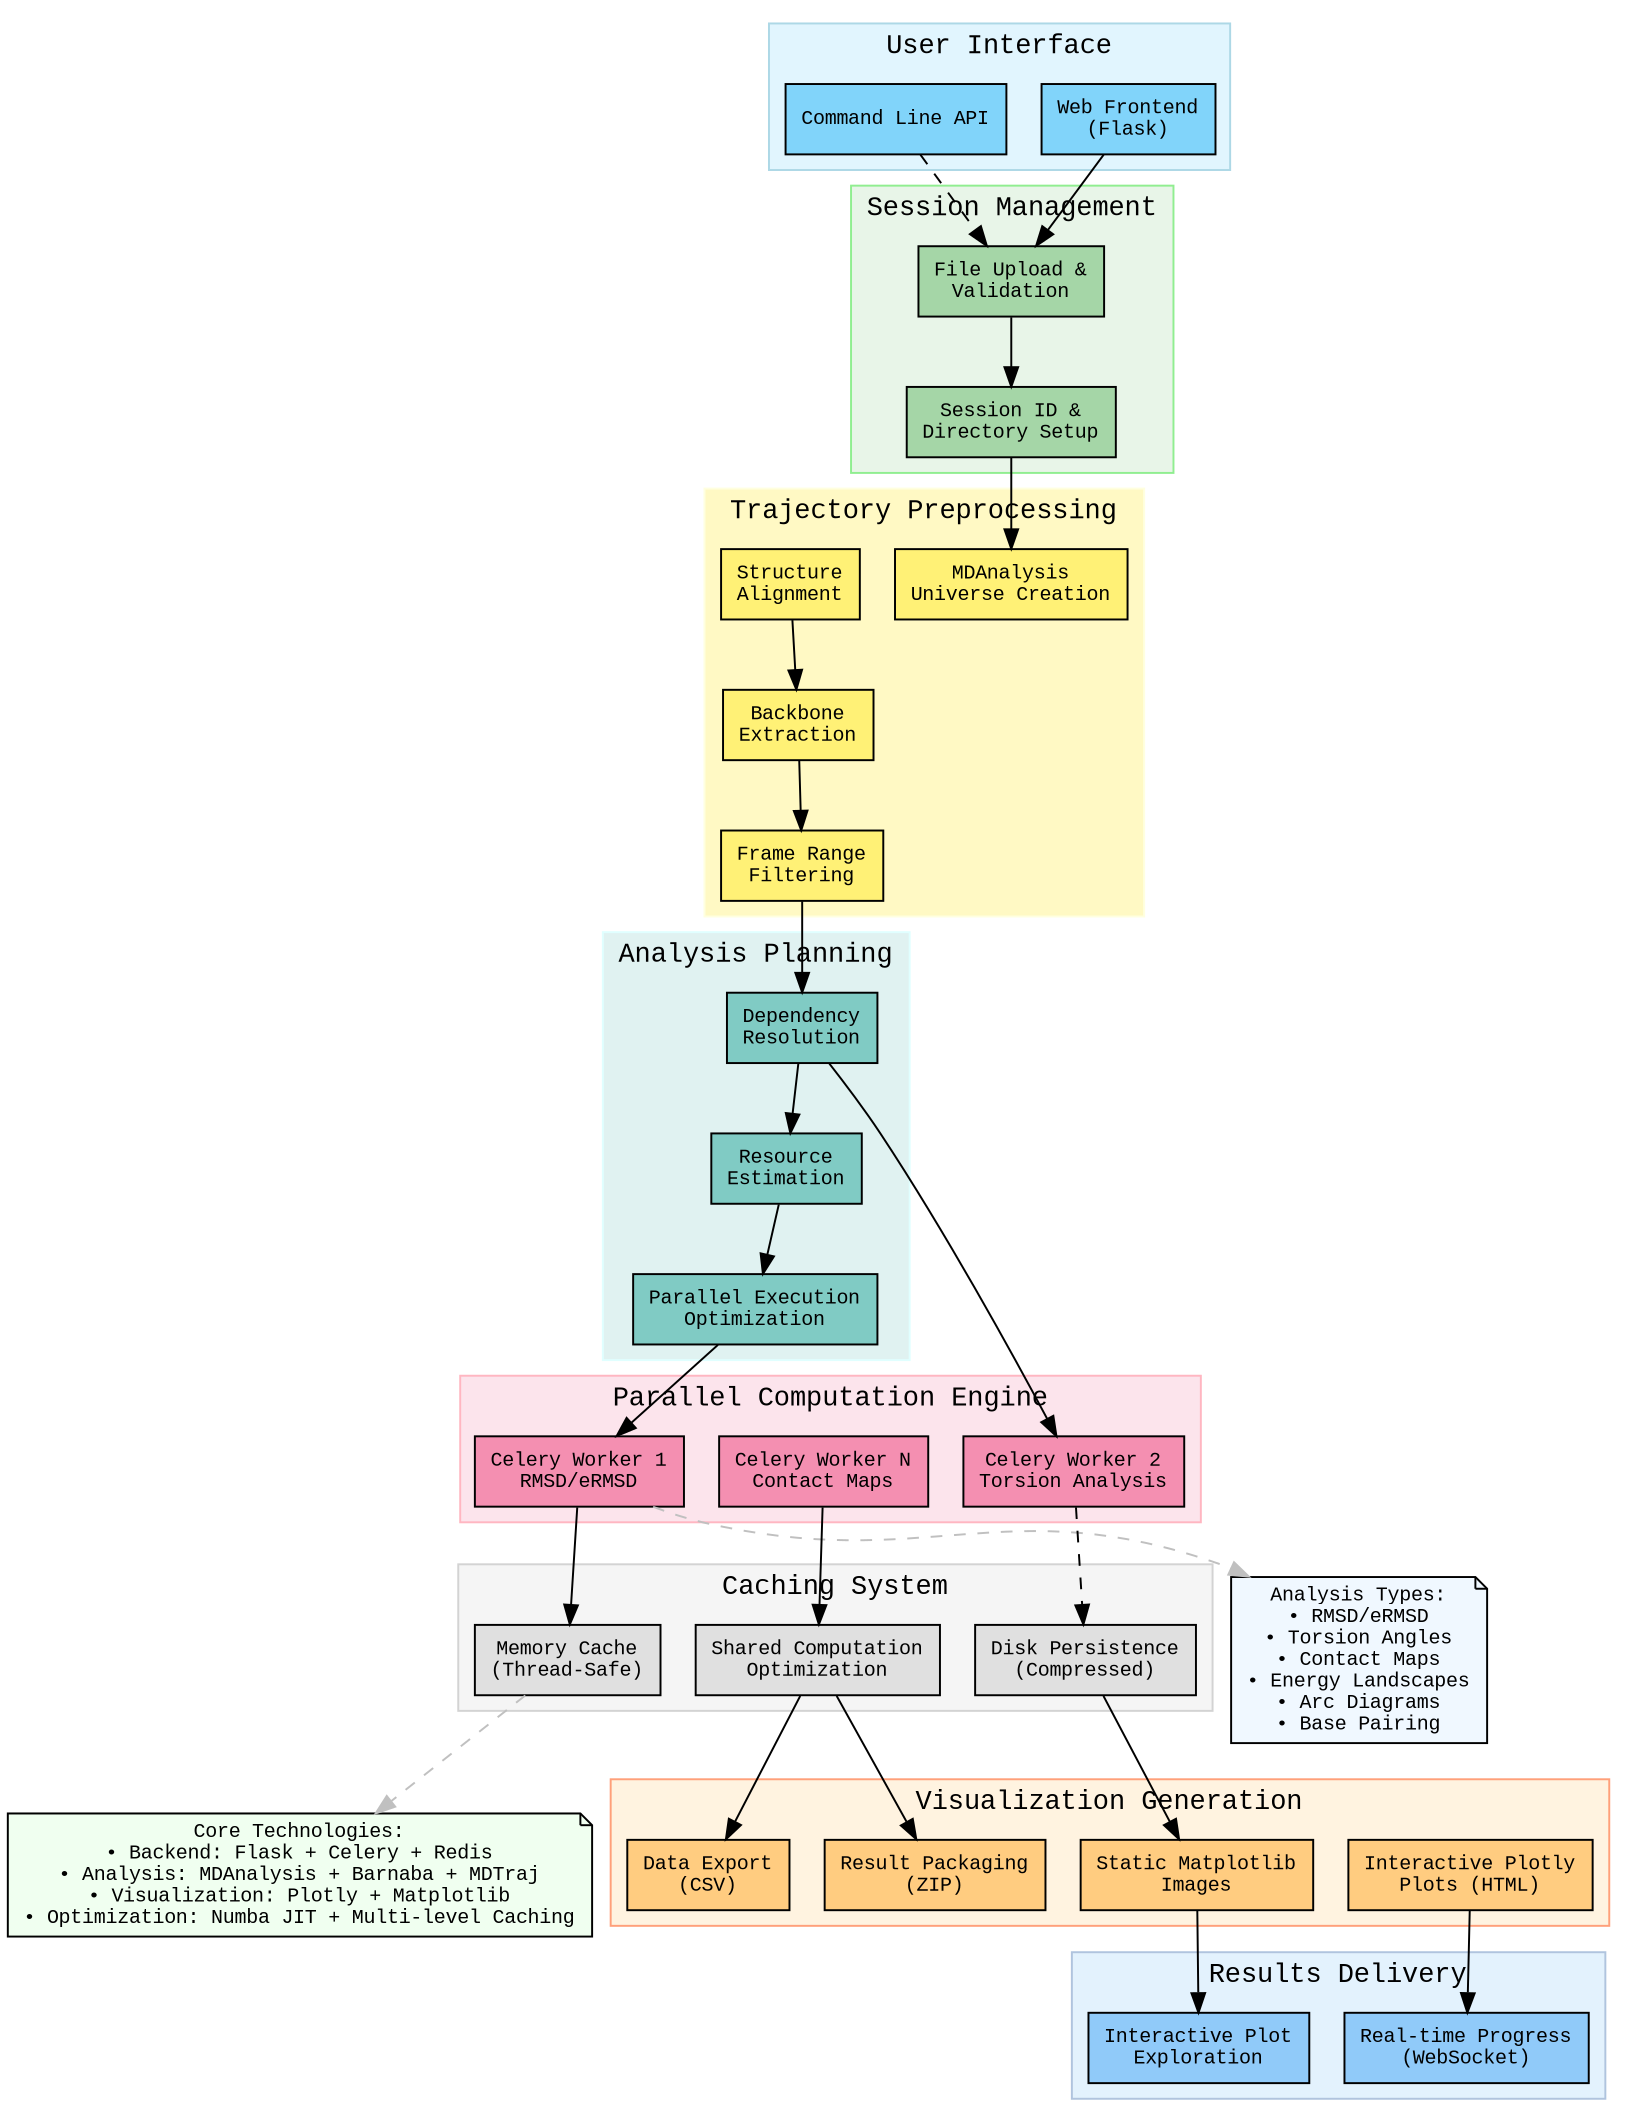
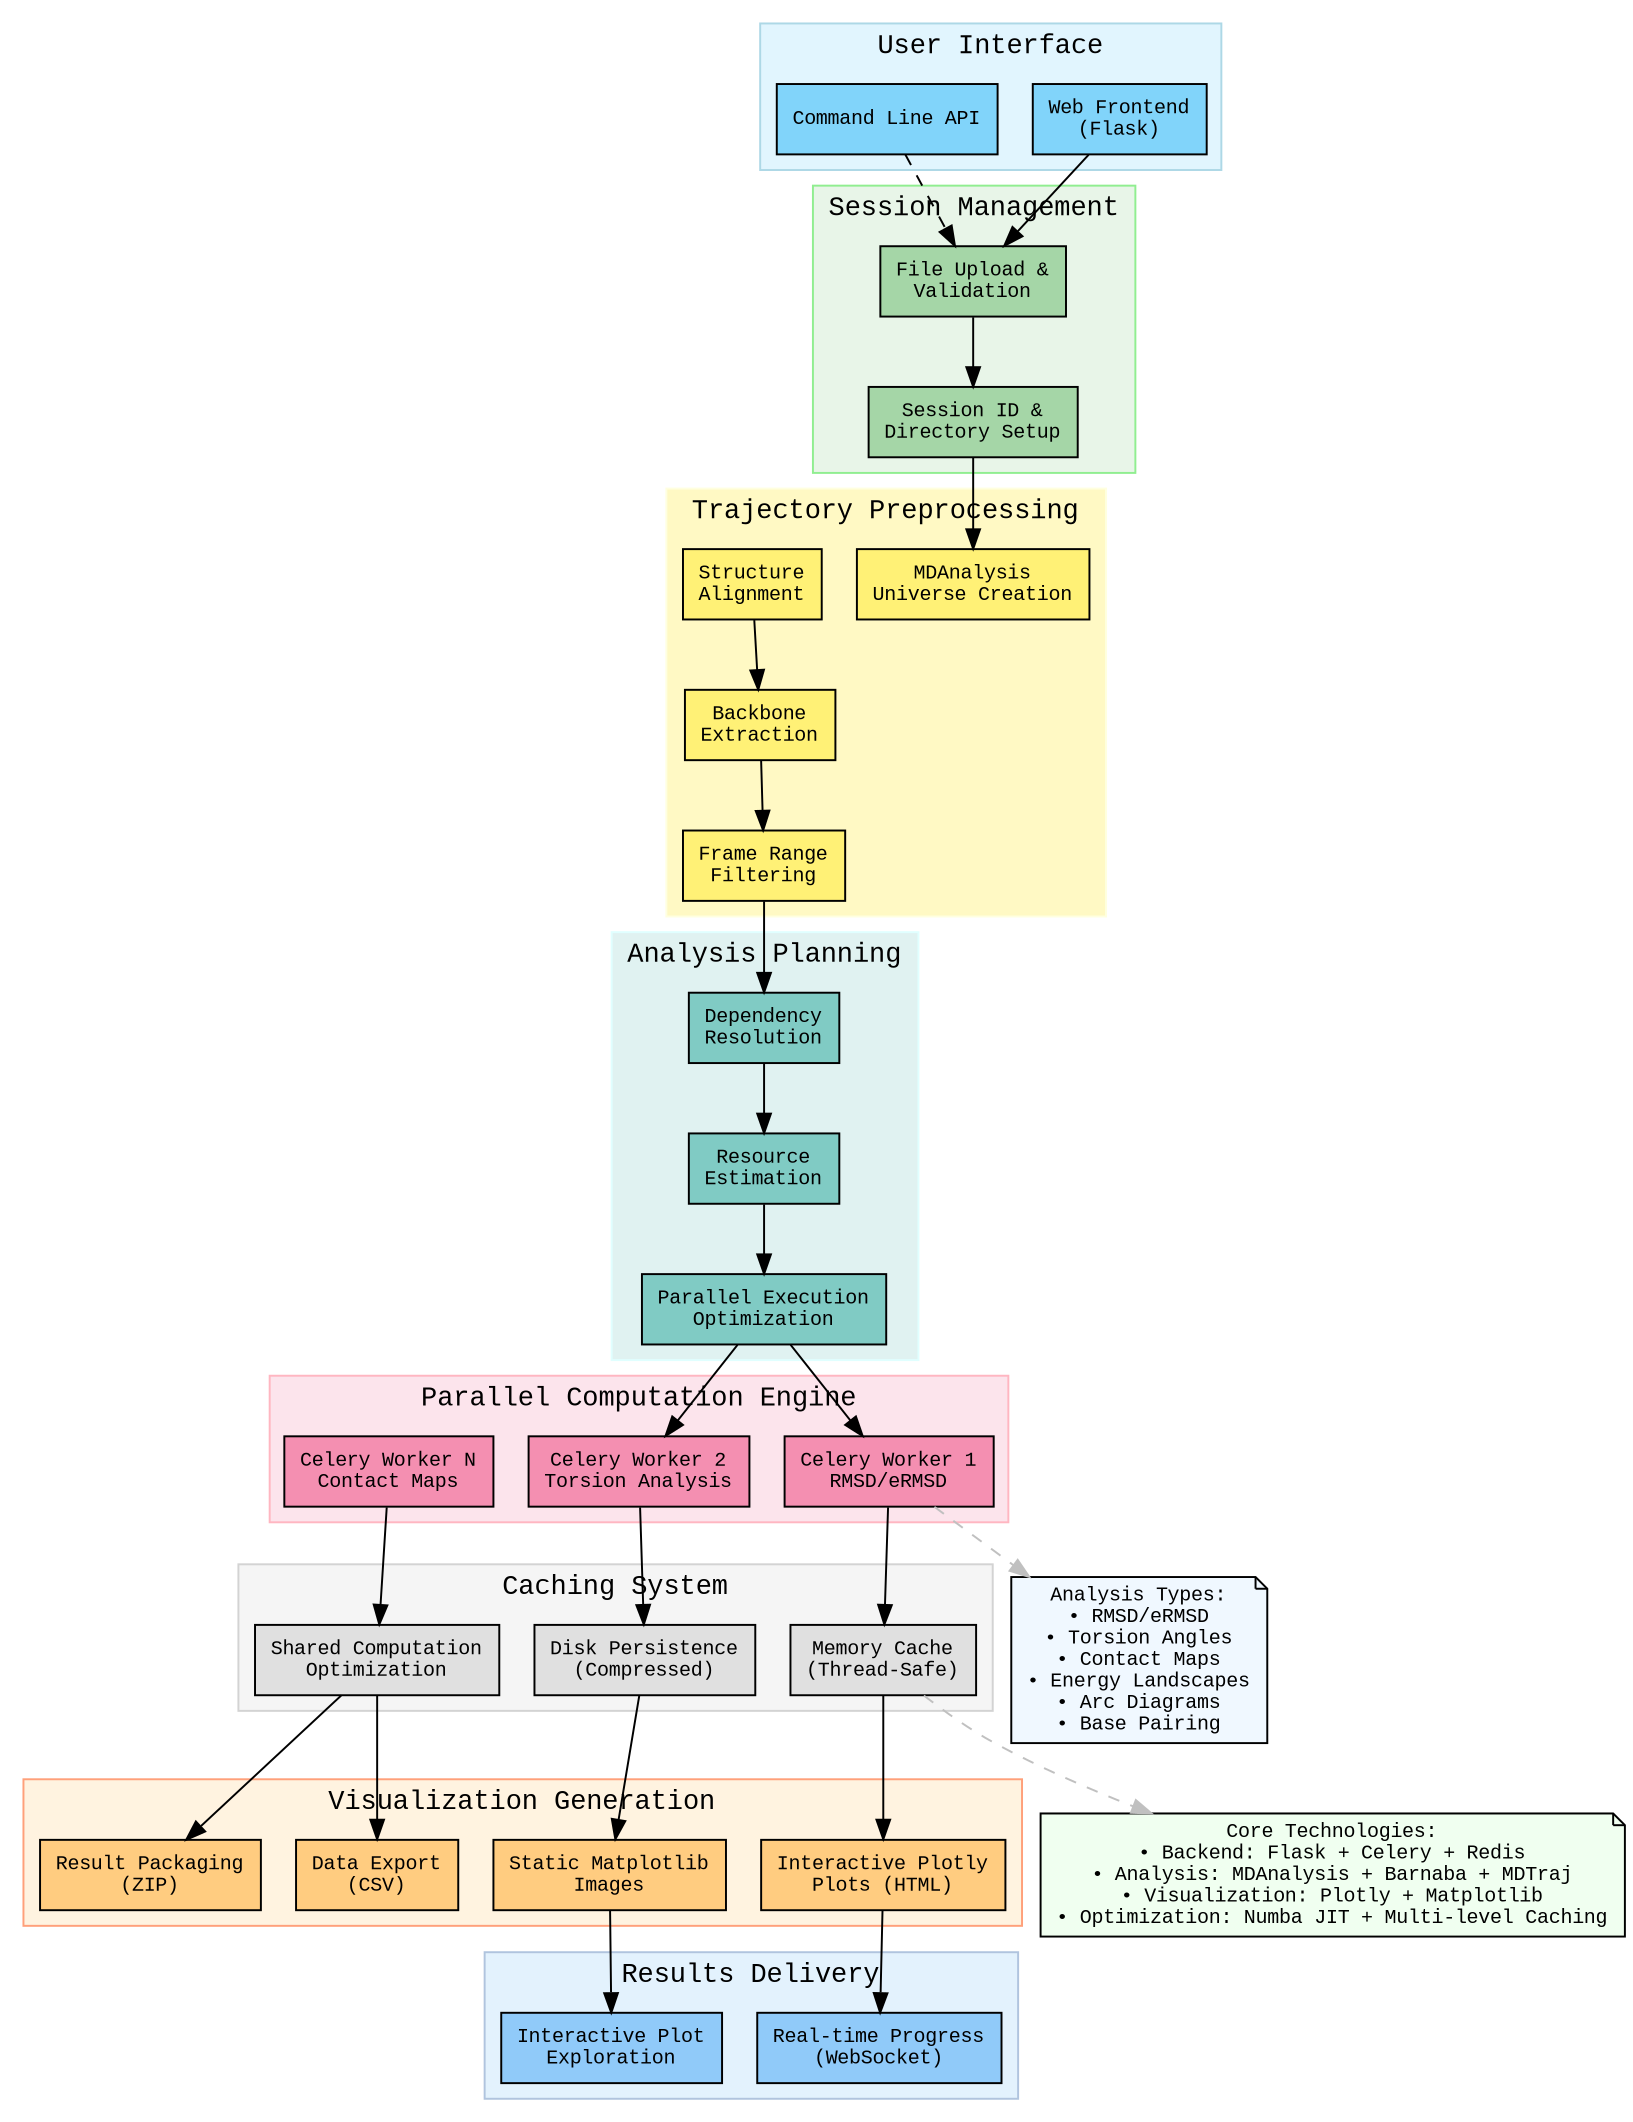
(945, 1237) -> (703, 1388)
(1079, 1551) -> (641, 1551)
none -> (883, 1758)
